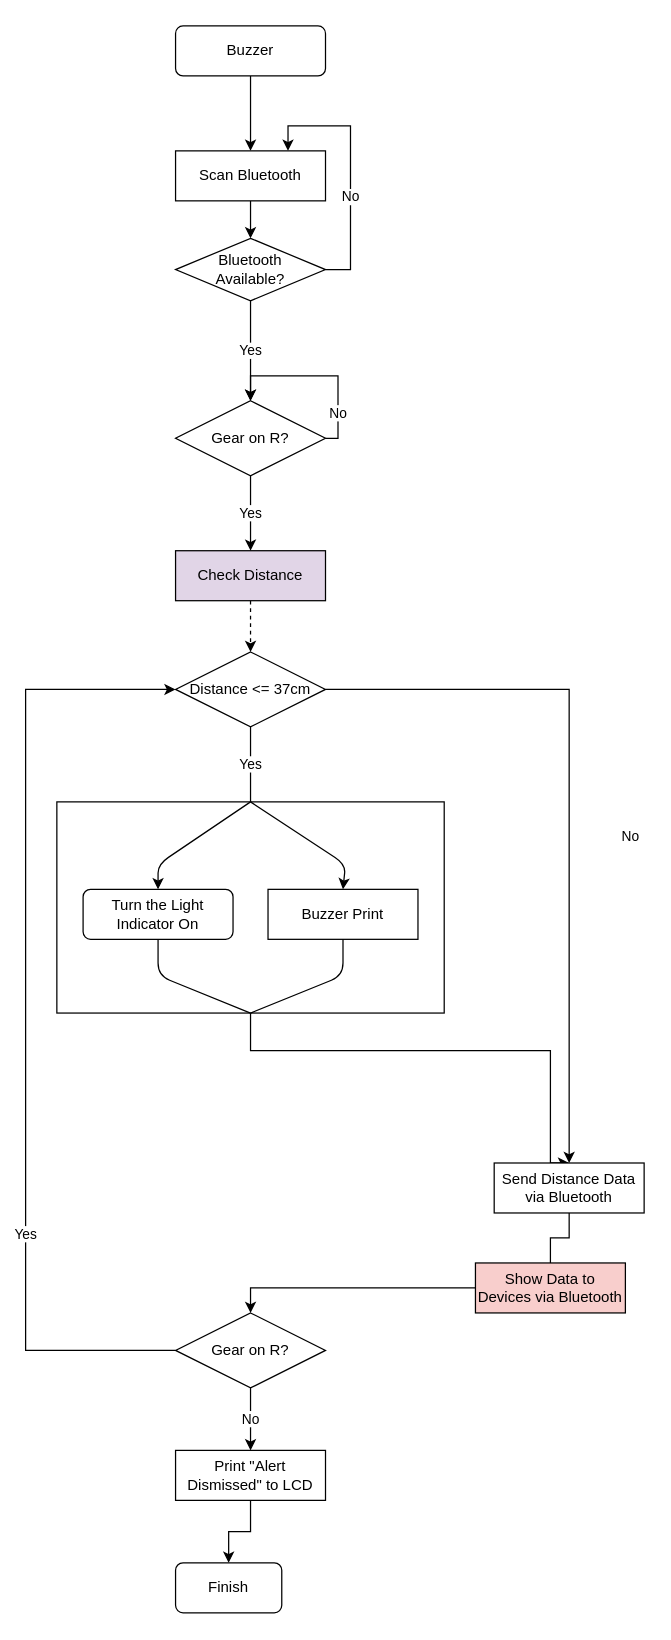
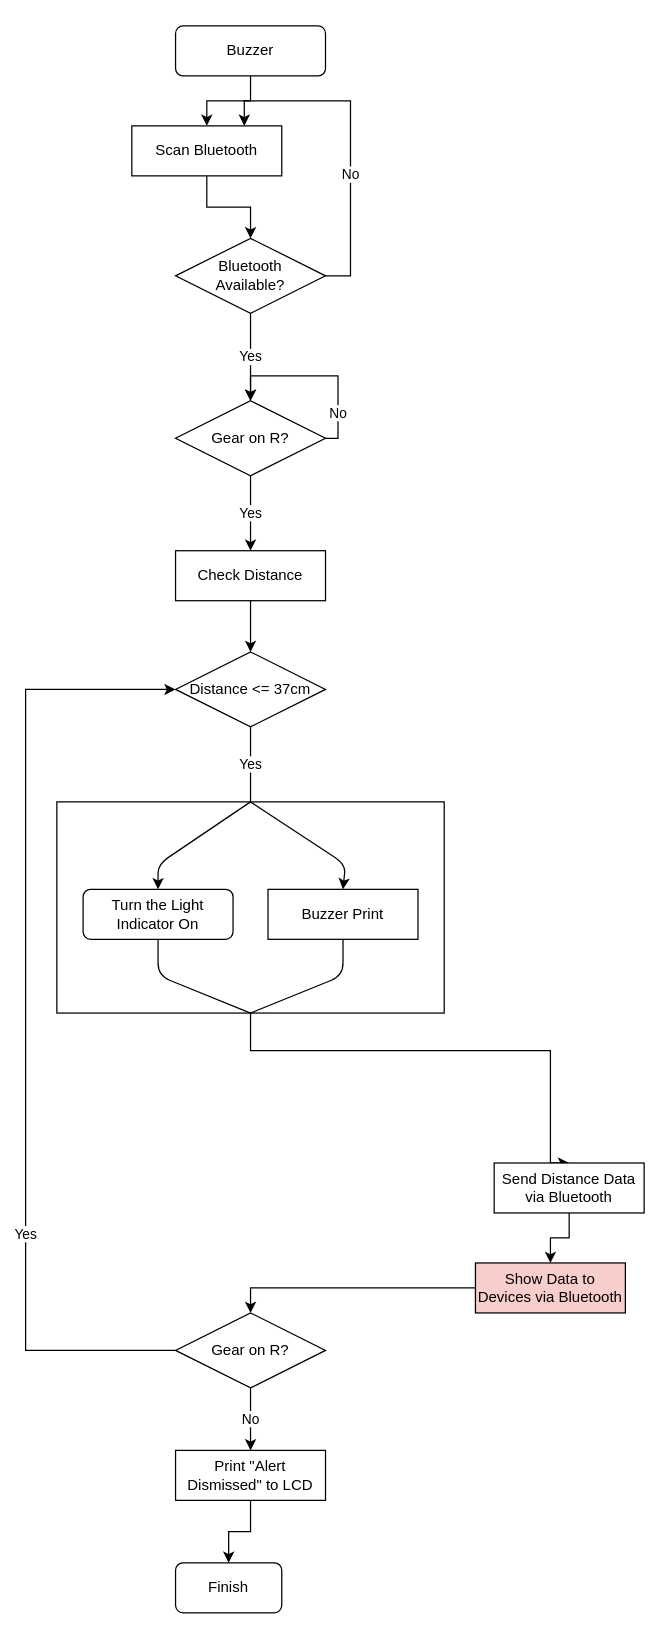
(251, 176) -> (207, 151)
(251, 269) -> (251, 276)
(251, 576) -> (251, 576)
(251, 623) -> (251, 623)
(569, 801) -> none
(551, 1256) -> (551, 1253)
